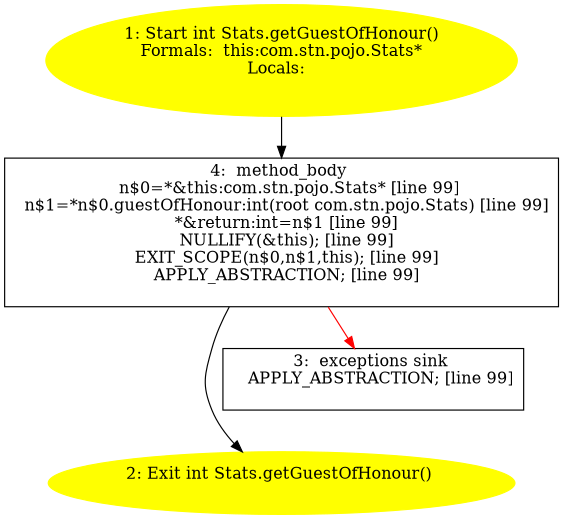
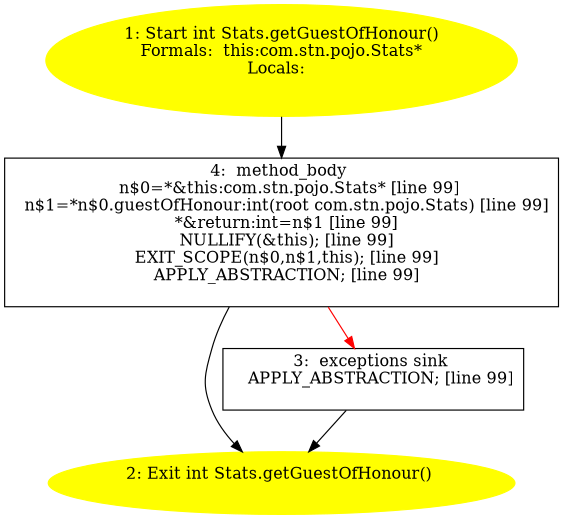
none -> (332, 427)
